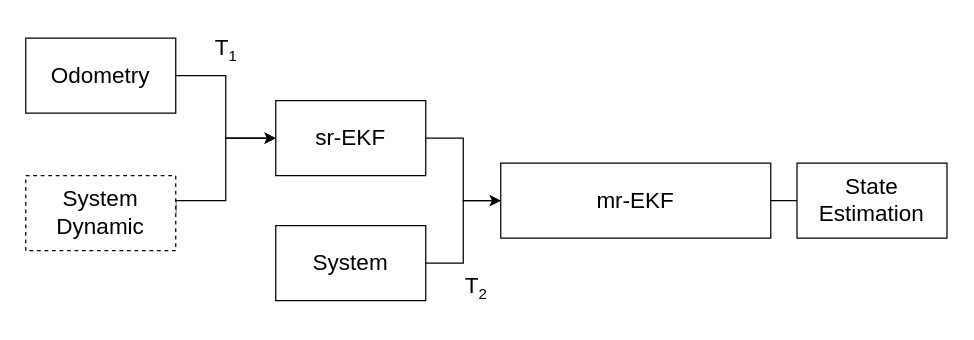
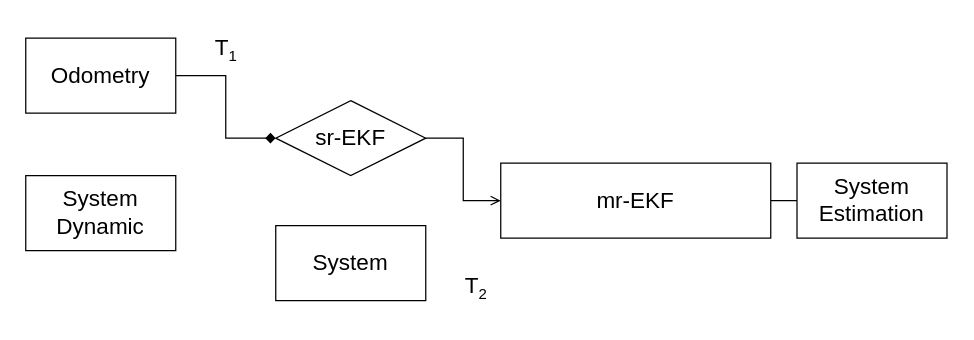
(268, 138) -> (226, 135)
(351, 138) -> (351, 138)
(224, 201) -> none
(872, 201) -> (872, 201)
(101, 213) -> (101, 213)
(463, 252) -> none
